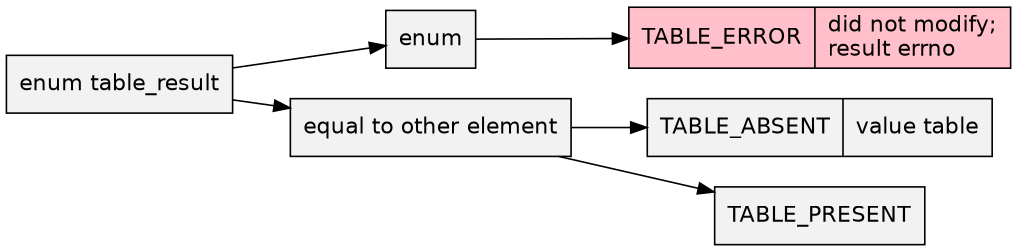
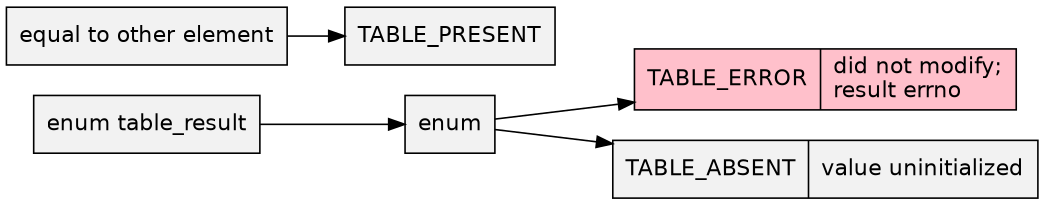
(253, 103) -> none
(918, 127) -> (923, 168)
(601, 128) -> (546, 136)
